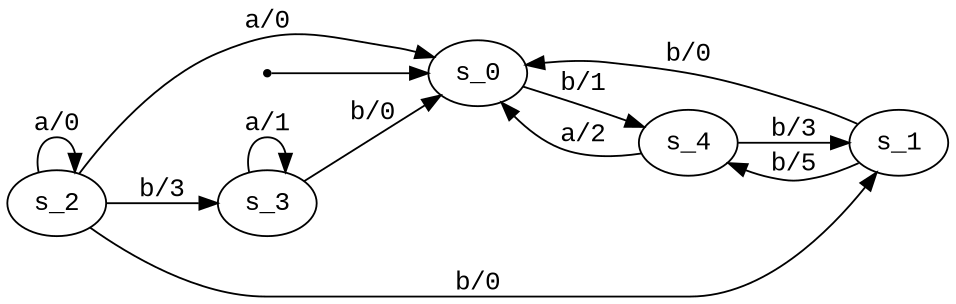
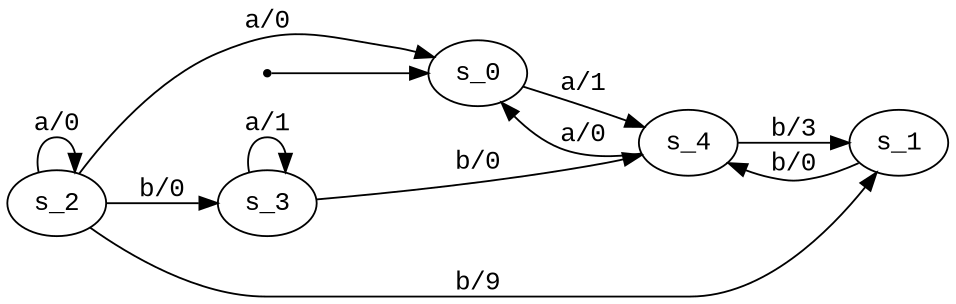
(704, 76) -> none
(583, 83) -> (583, 83)
(583, 135) -> (583, 135)
(365, 143) -> (471, 183)
(794, 164) -> (794, 164)
(162, 189) -> (162, 189)
(478, 283) -> (478, 283)
